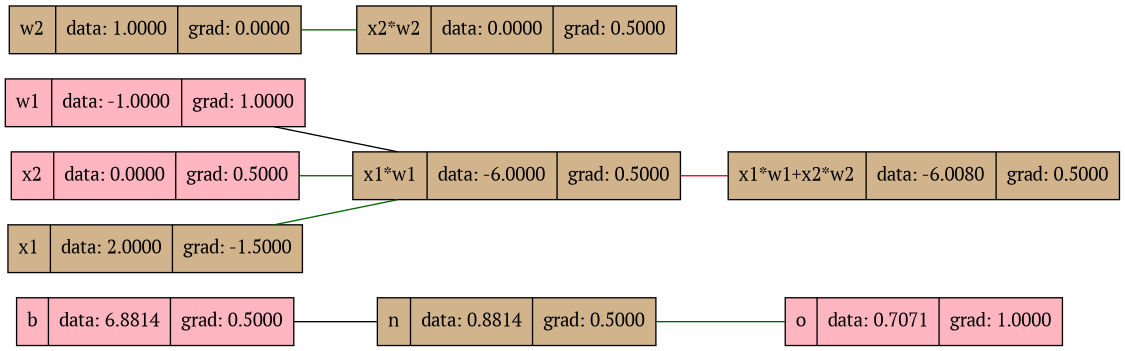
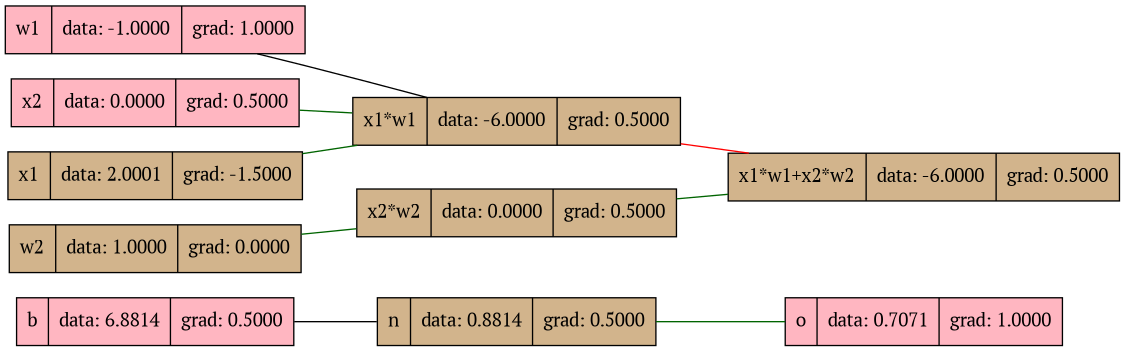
(931, 175) -> (931, 176)
none -> (702, 197)
(111, 248) -> (111, 175)
